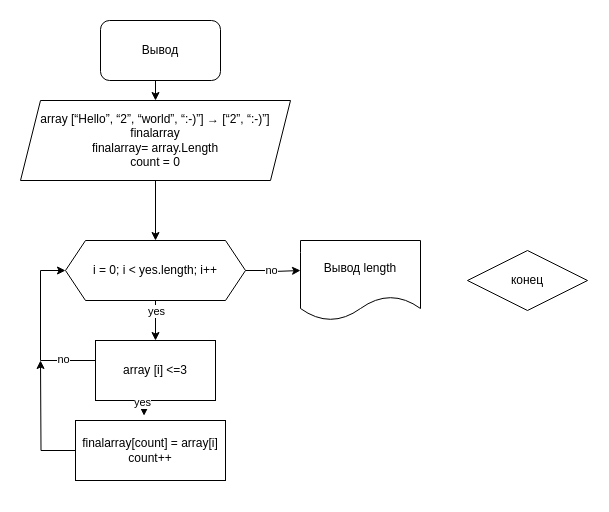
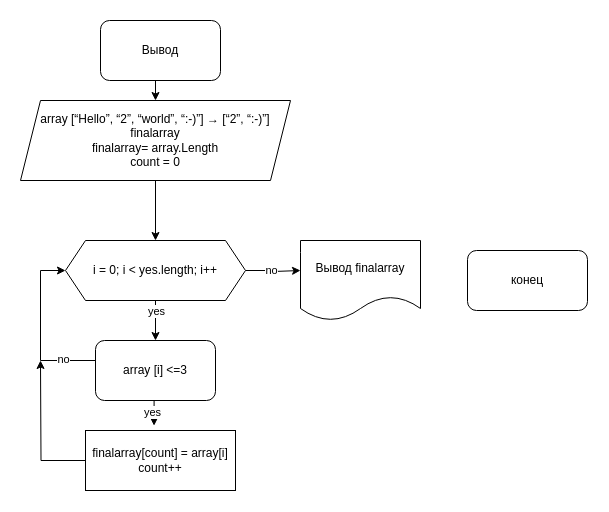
(361, 269) -> (361, 269)
(528, 281) -> (528, 281)
(156, 371) -> (156, 371)
(151, 451) -> (161, 461)
